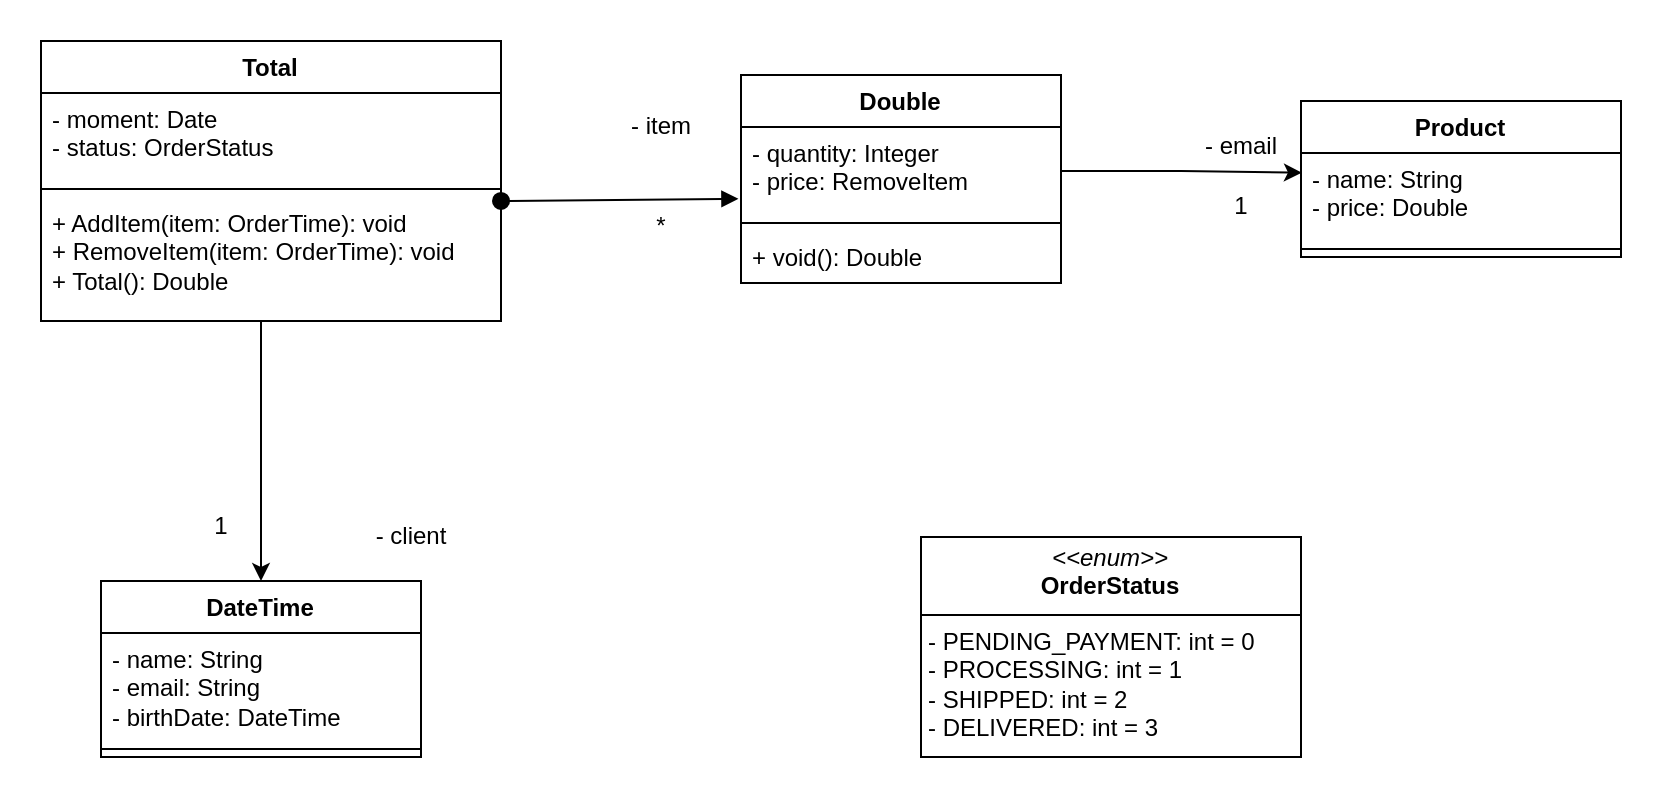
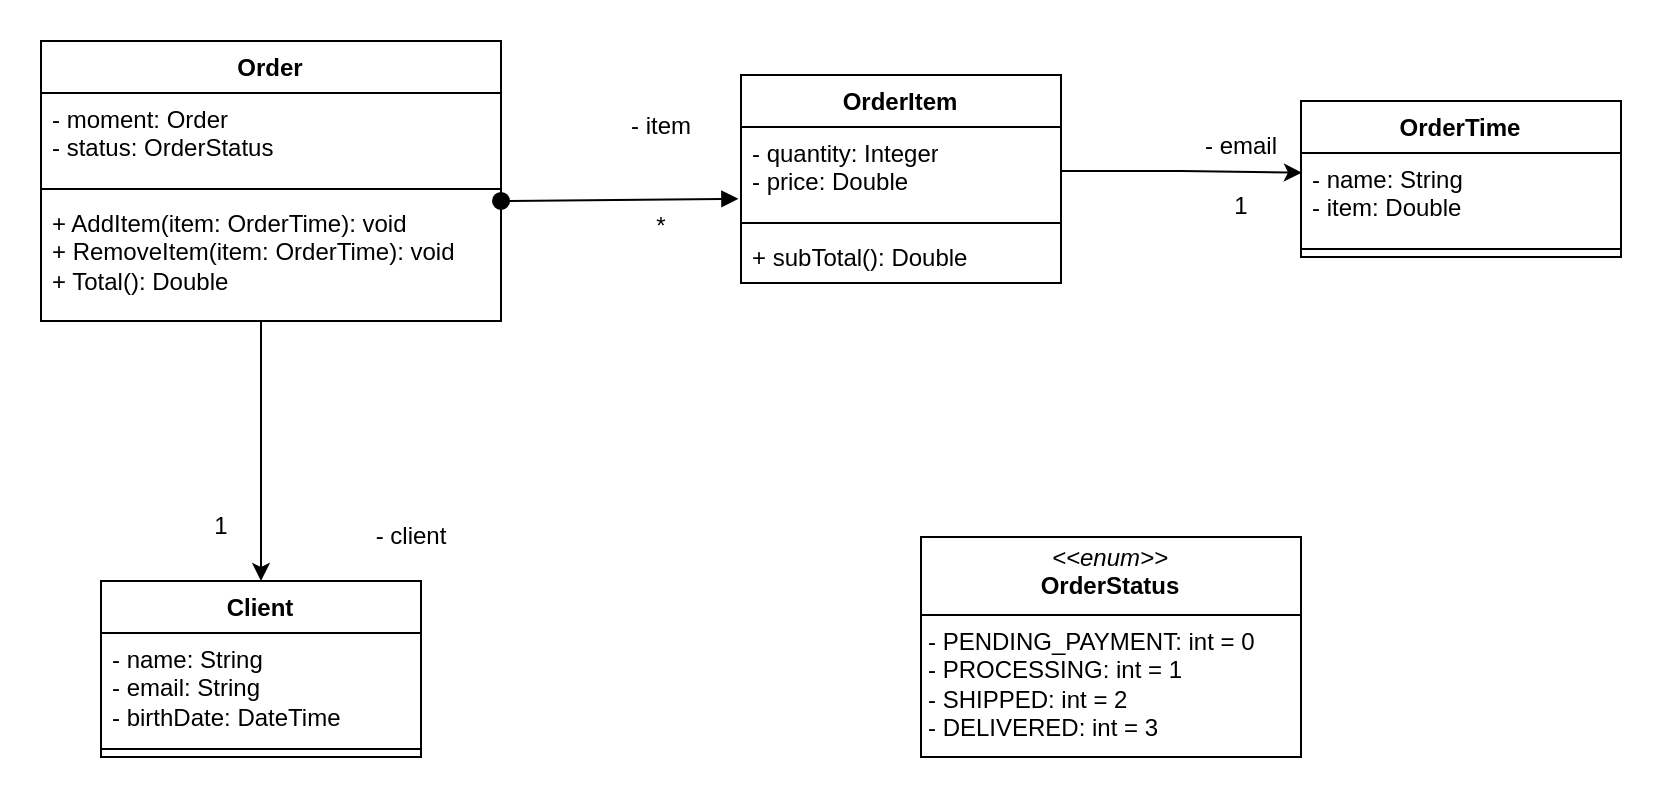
(271, 69) -> (271, 69)
(901, 103) -> (901, 103)
(1461, 129) -> (1461, 129)
(185, 136) -> (185, 136)
(868, 170) -> (868, 170)
(1398, 196) -> (1395, 196)
(845, 259) -> (872, 259)
(261, 609) -> (261, 609)
